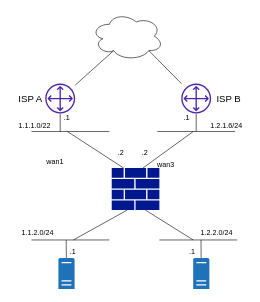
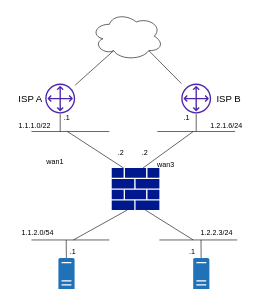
(38, 234) -> (38, 234)
(217, 234) -> (217, 234)
